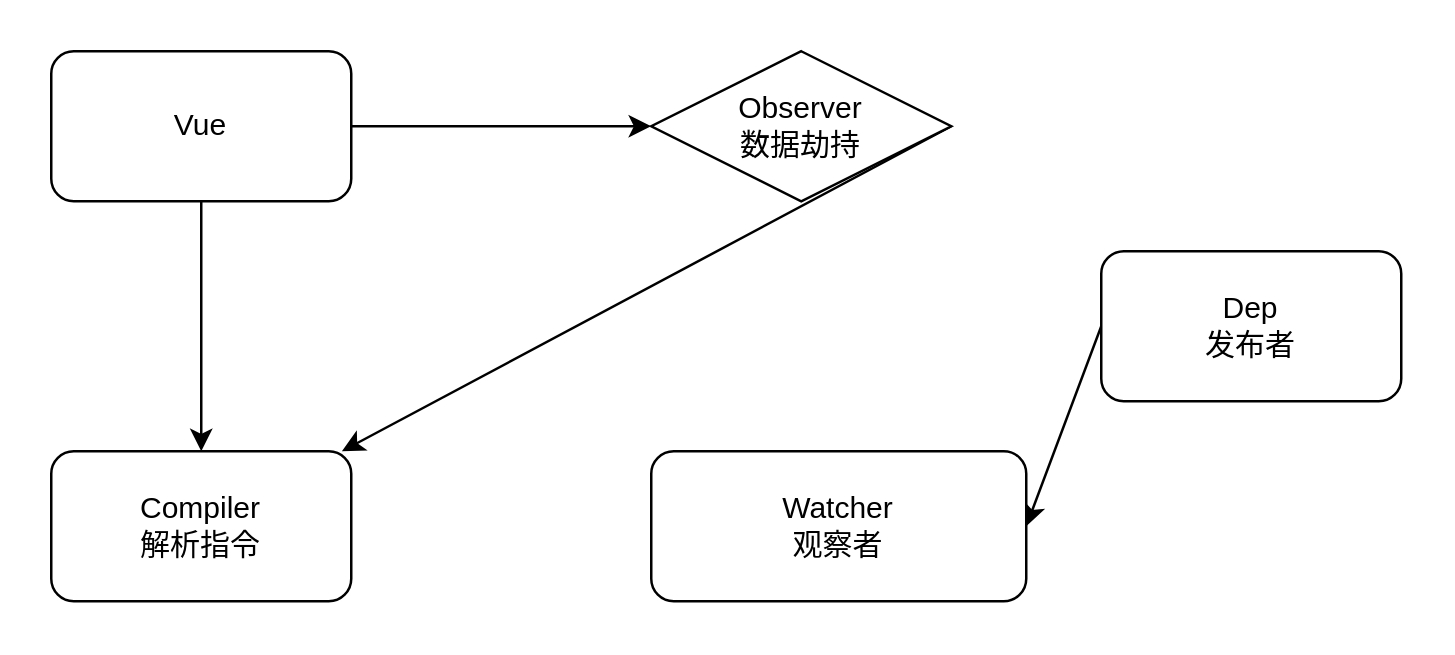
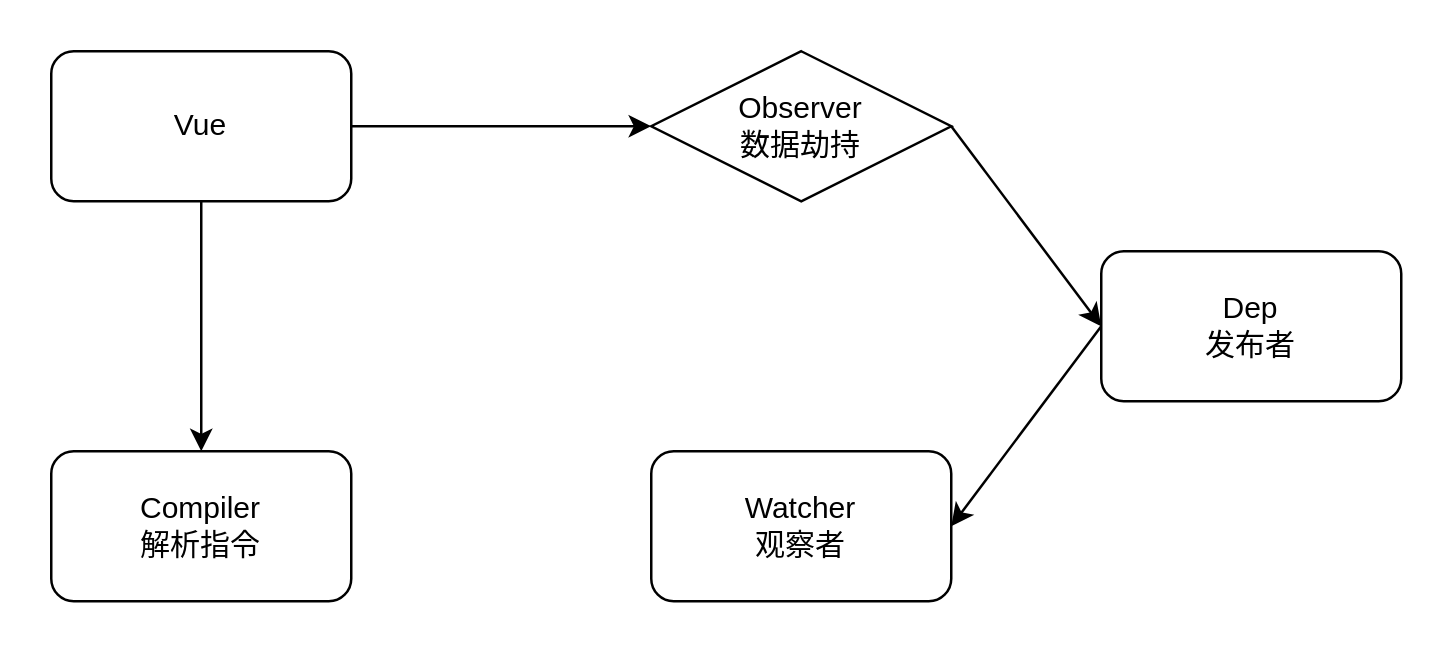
(646, 289) -> (1021, 220)
(839, 526) -> (801, 526)
